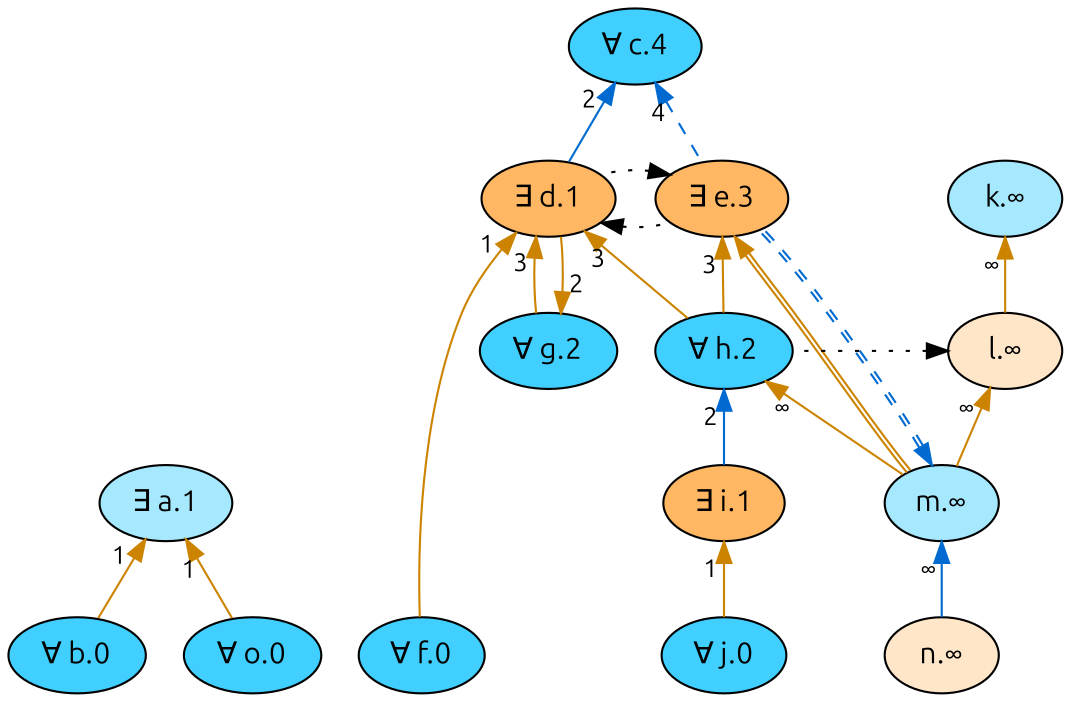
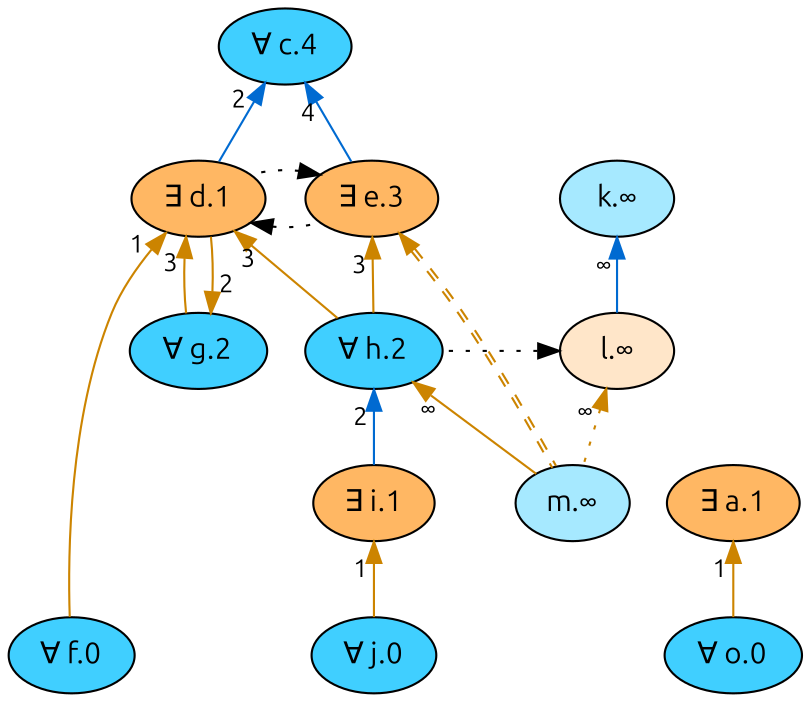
(684, 131) -> (334, 131)
(1005, 286) -> (617, 286)
(846, 335) -> none
(832, 368) -> (495, 366)
(969, 437) -> (592, 437)
(166, 503) -> (733, 503)
(77, 655) -> none
(942, 655) -> none
